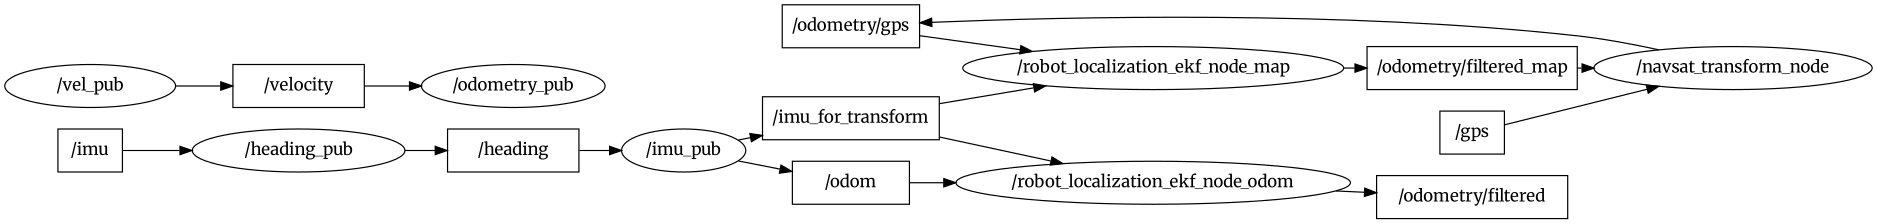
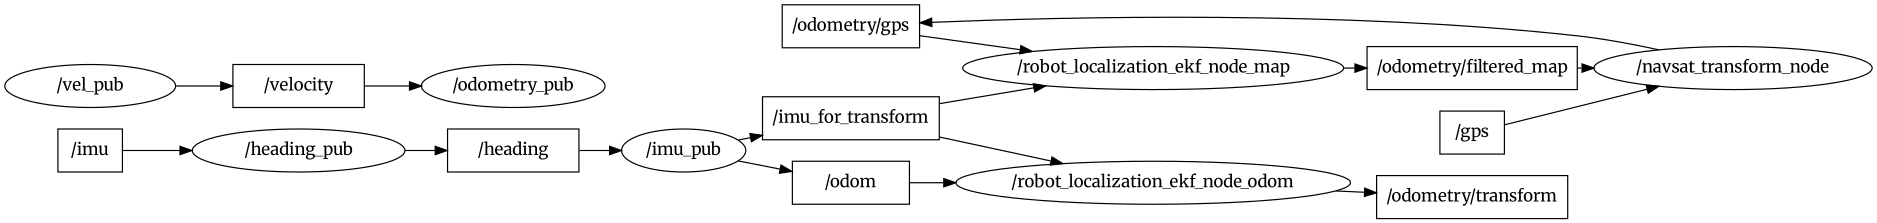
(1472, 197) -> (1472, 197)
